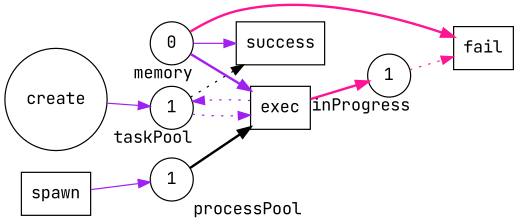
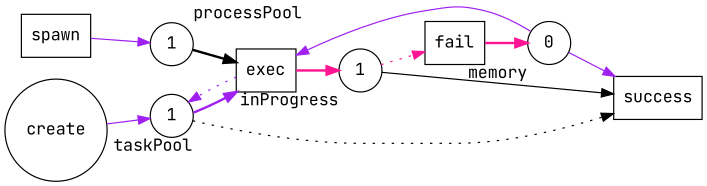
(315, 6) -> (500, 43)
(215, 69) -> (418, 12)
none -> (492, 83)
(215, 116) -> (210, 106)
